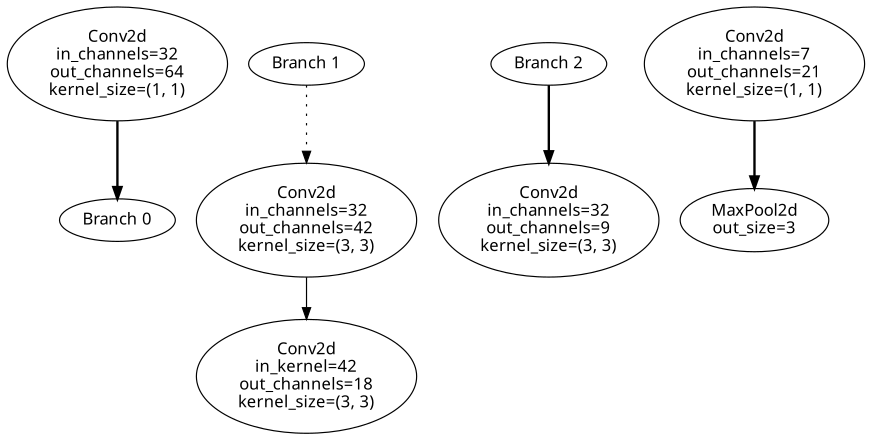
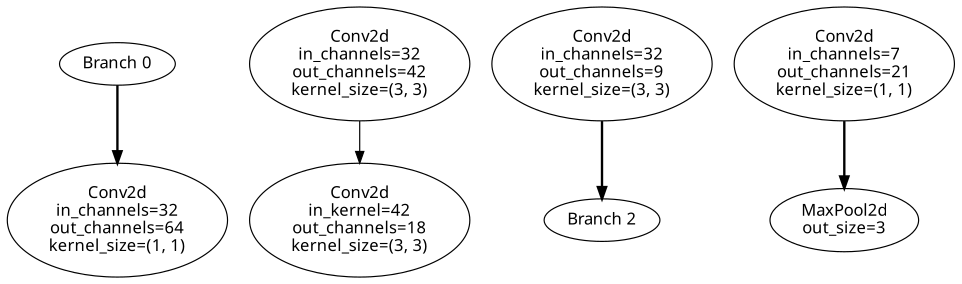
(307, 64) -> none
(549, 118) -> (602, 154)
(117, 154) -> (117, 118)
